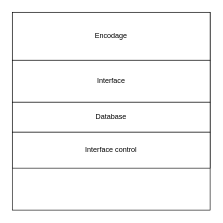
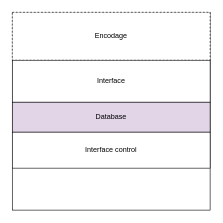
(111, 36) -> (111, 36)
(111, 117) -> (111, 117)
